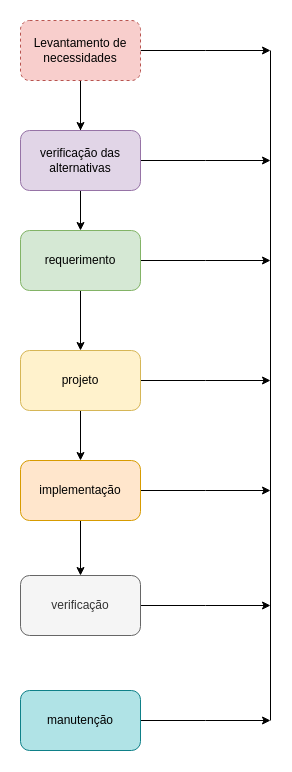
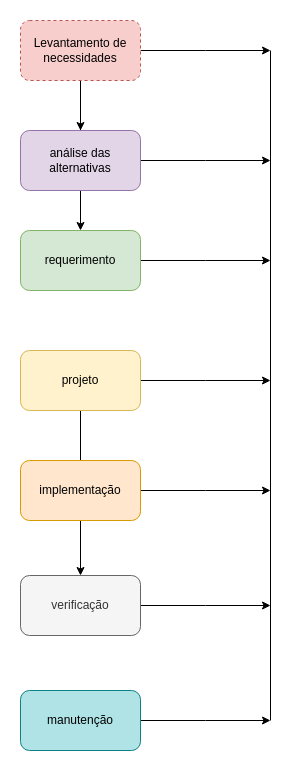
(81, 161) -> (81, 161)
(81, 317) -> none
(81, 452) -> (81, 455)
